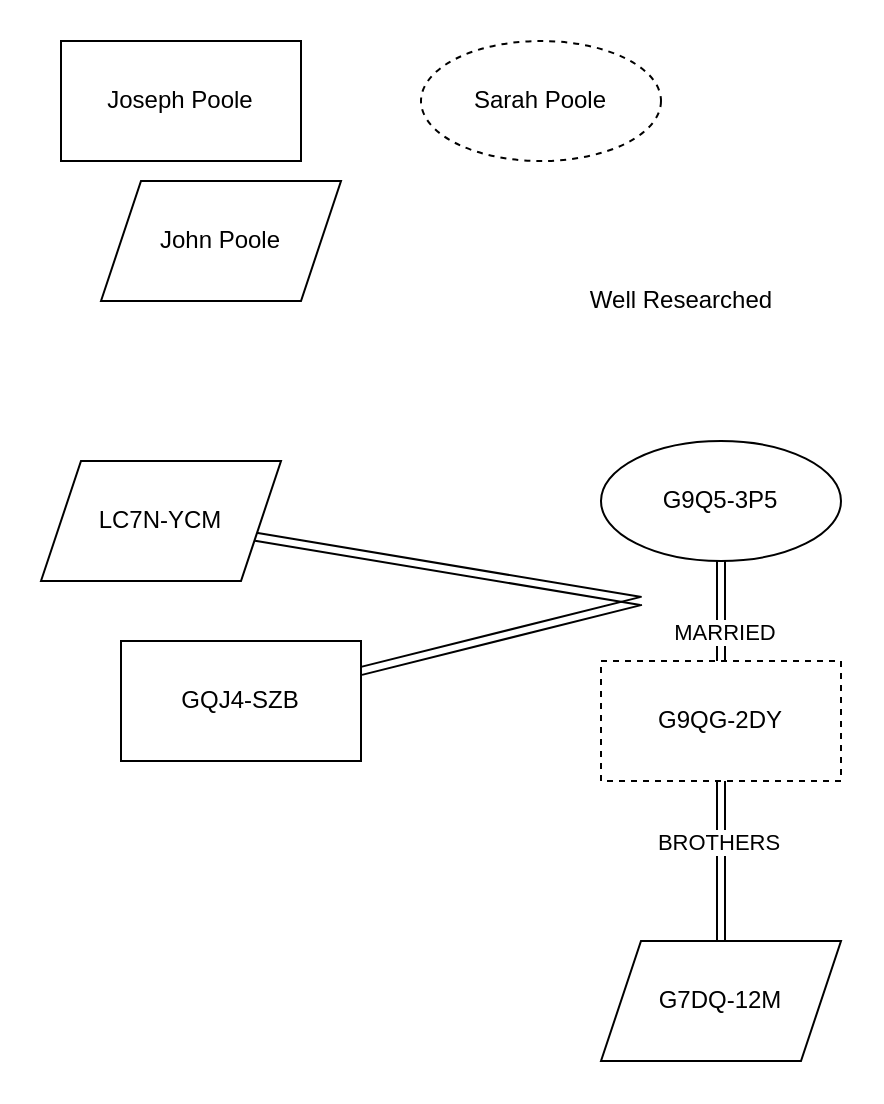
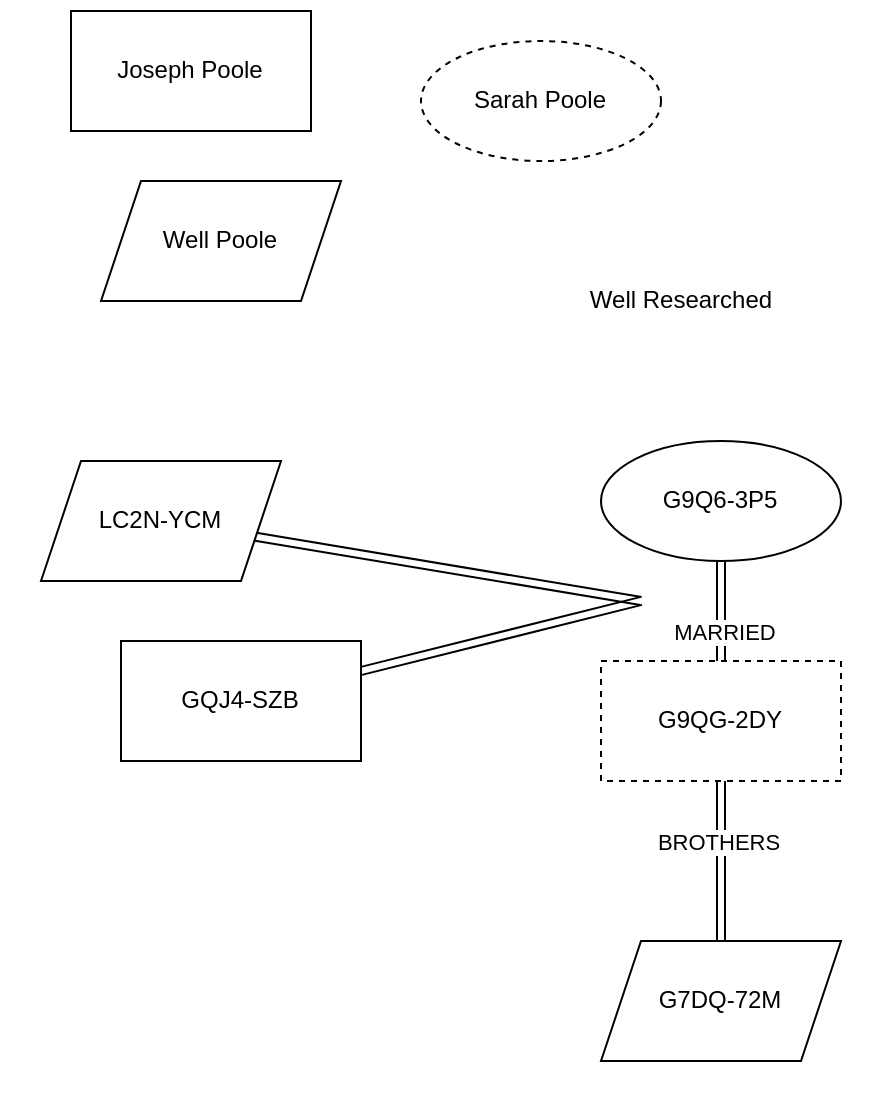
(181, 101) -> (191, 71)
(221, 241) -> (221, 241)
(721, 501) -> (721, 501)
(161, 521) -> (161, 521)
(721, 1001) -> (721, 1001)
